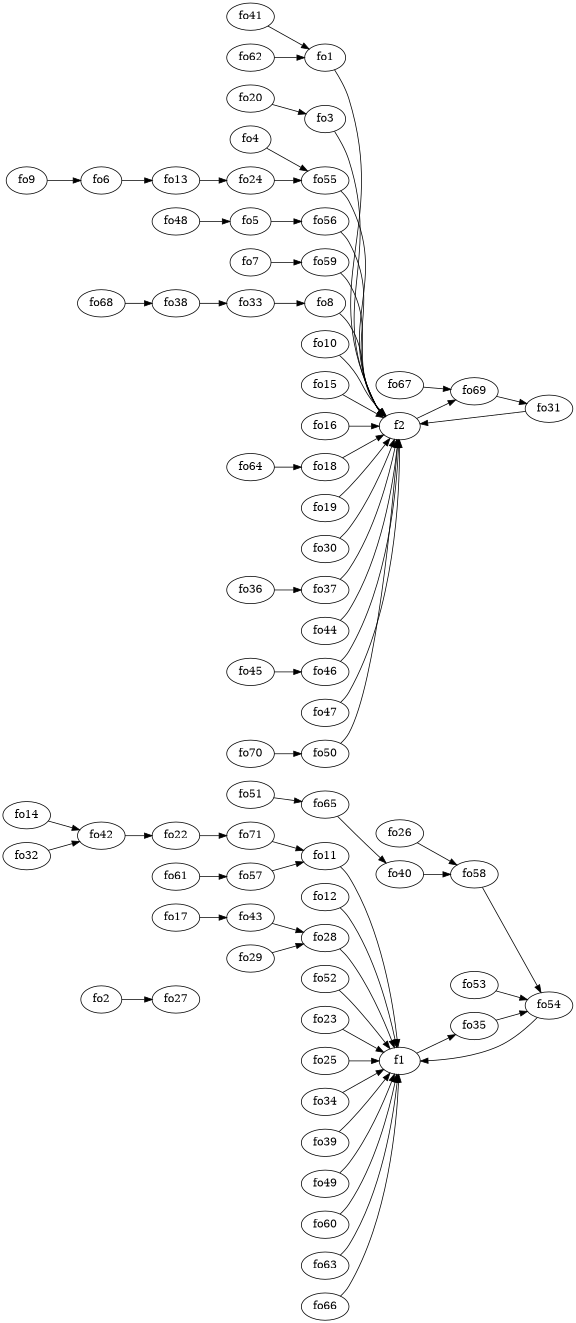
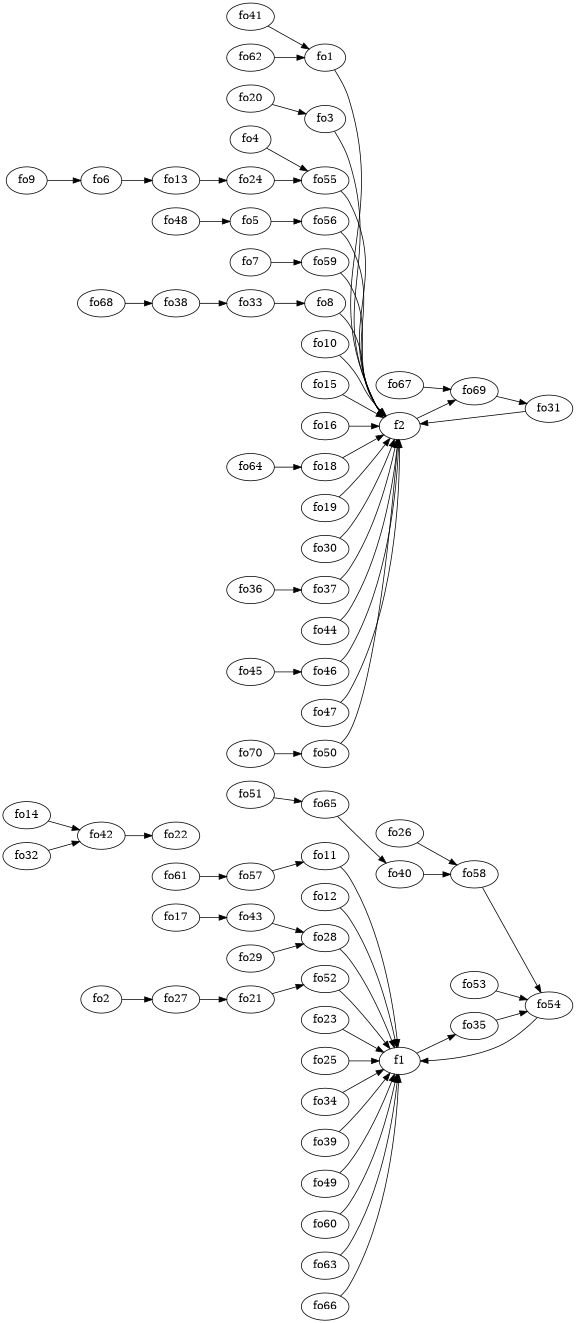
(251, 836) -> none
none -> (251, 999)
